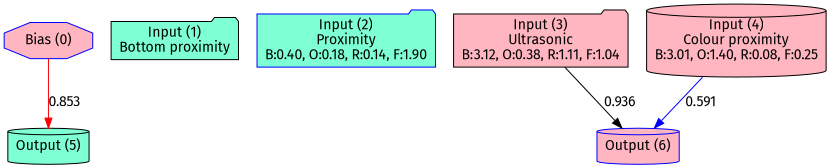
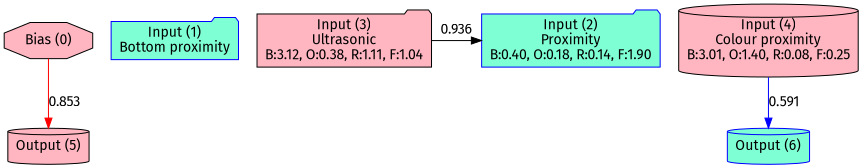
(48, 41) -> (48, 41)
(175, 41) -> (175, 41)
(590, 94) -> (451, 41)
(48, 146) -> (48, 146)
(638, 146) -> (768, 146)
